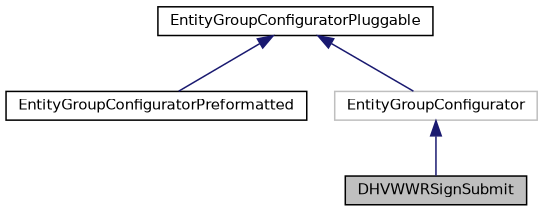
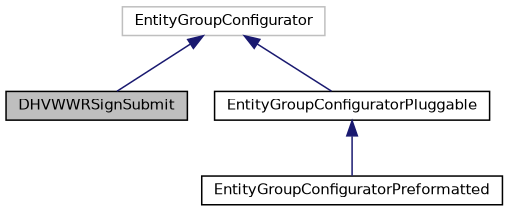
(372, 67) -> (294, 68)
